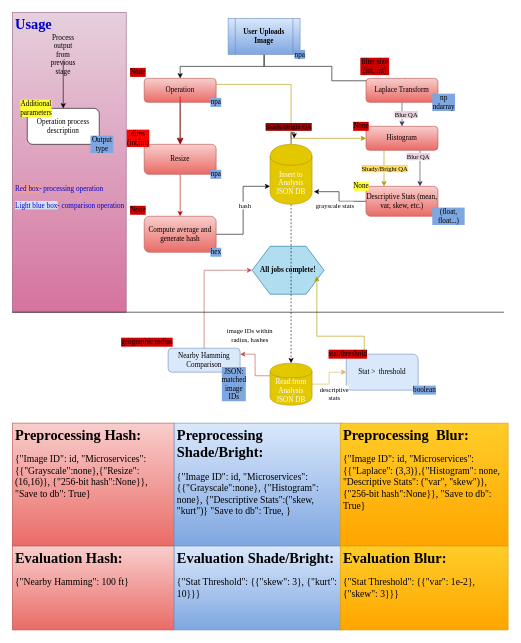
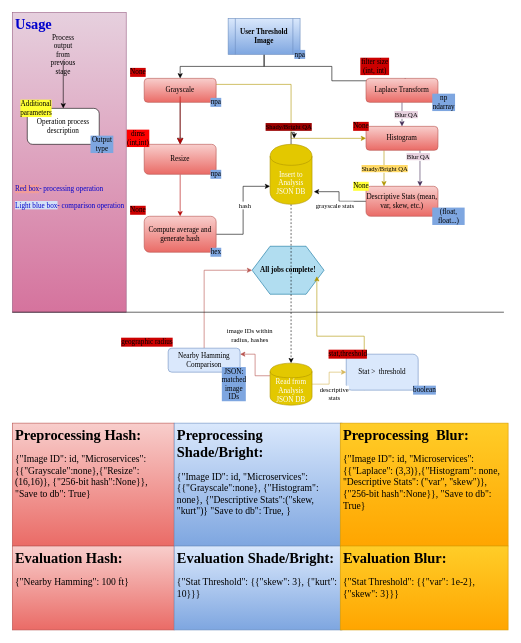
(264, 36) -> (264, 36)
(180, 90) -> (180, 90)
